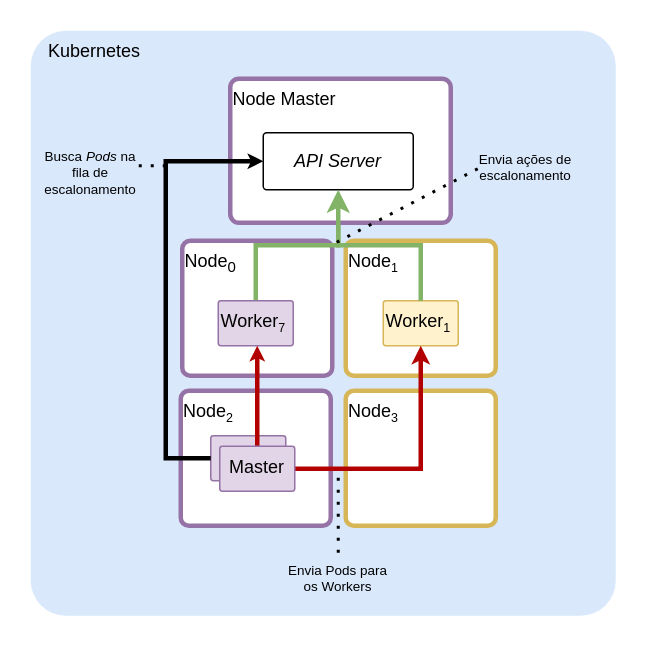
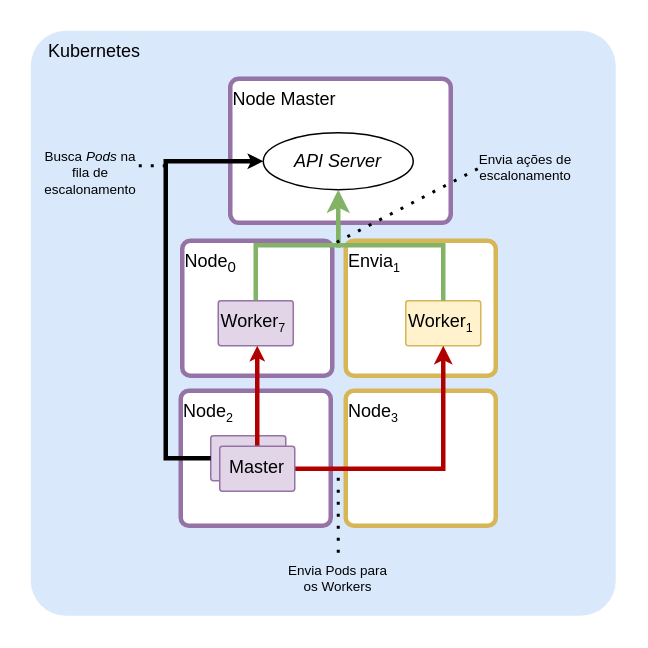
(338, 161) -> (338, 161)
(374, 262) -> (377, 262)
(421, 323) -> (443, 323)
